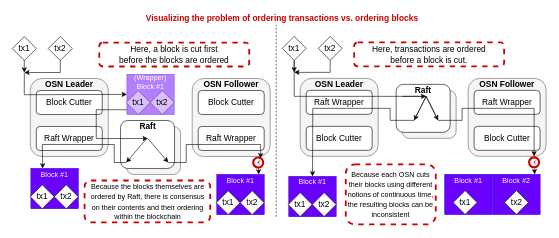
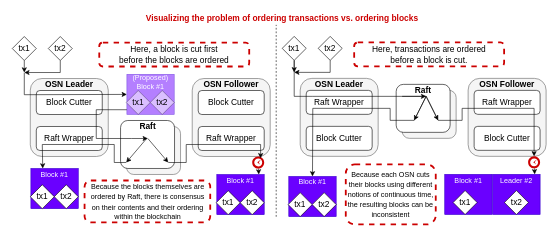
(151, 82) -> (151, 82)
(517, 180) -> (517, 180)
